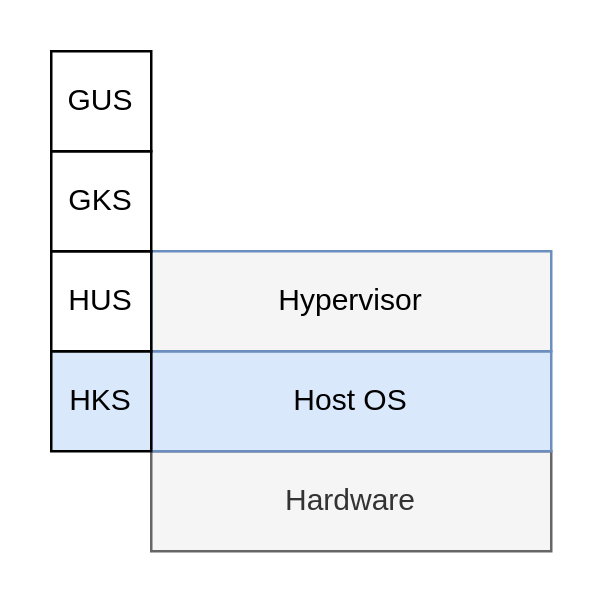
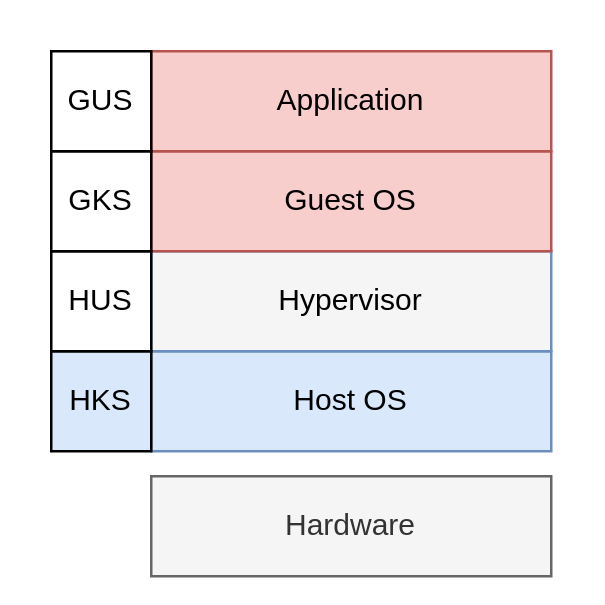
none -> (351, 101)
none -> (351, 201)
(351, 501) -> (351, 526)
